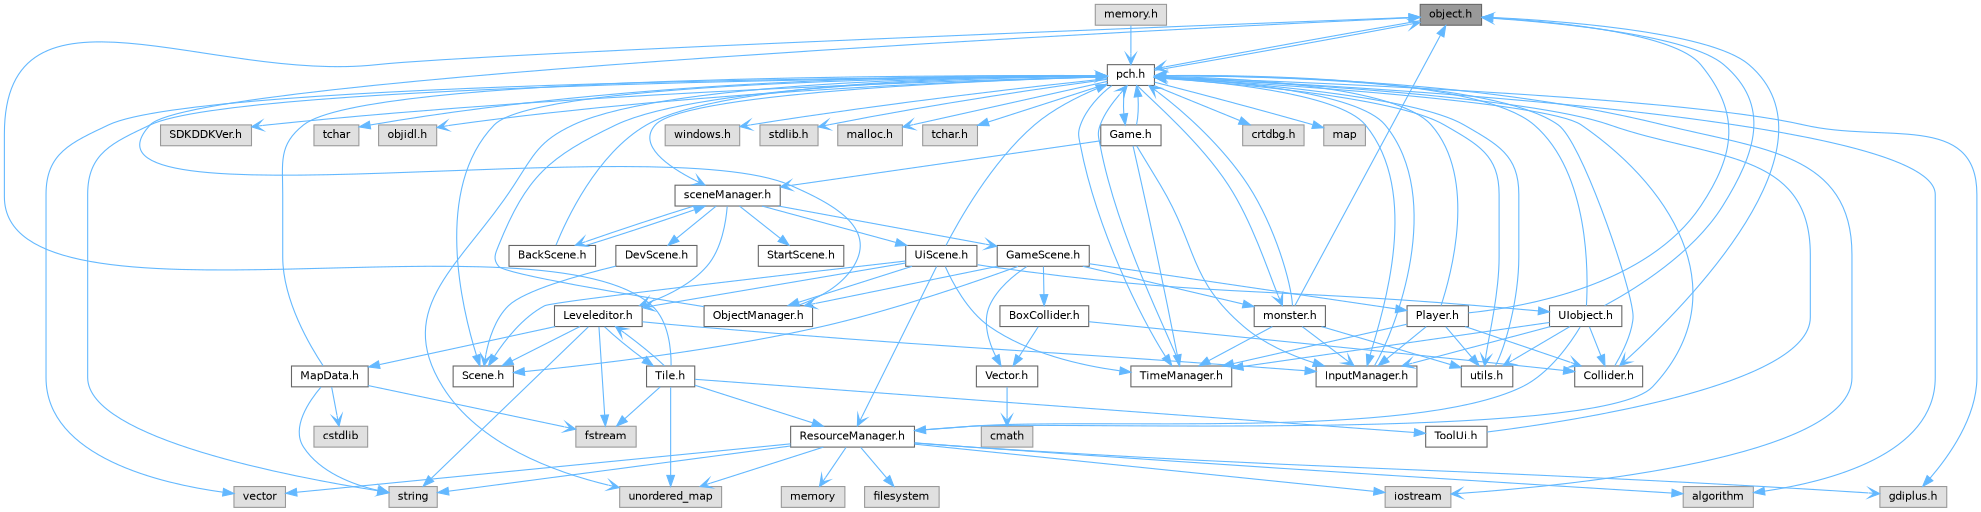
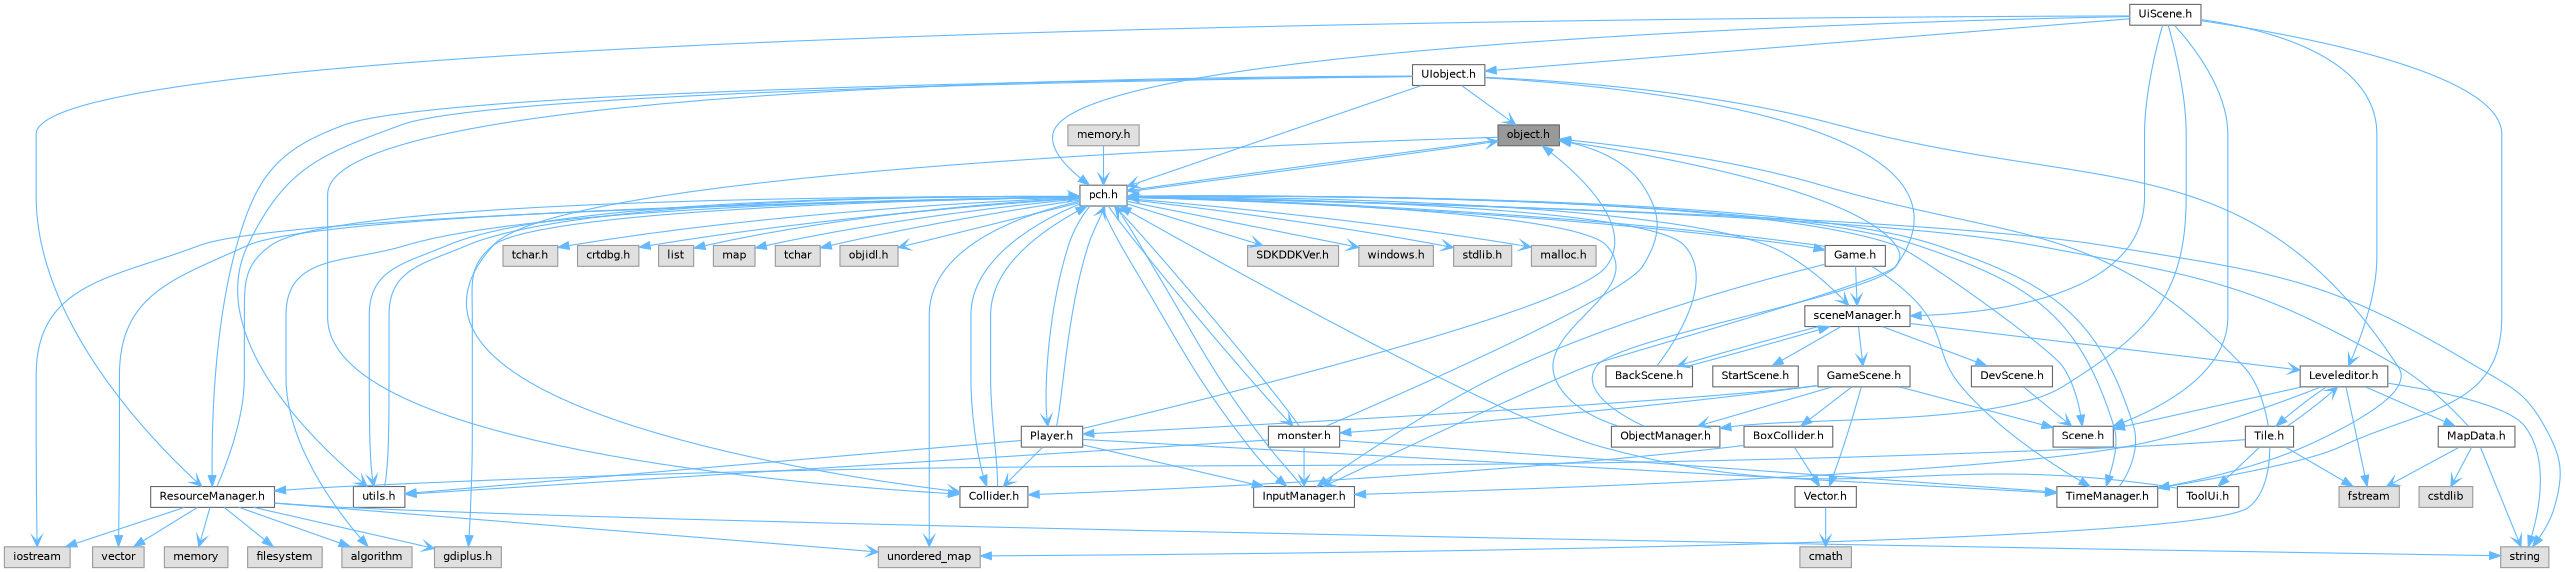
(829, 224) -> (2134, 236)
none -> (676, 256)
none -> (1054, 307)
none -> (971, 314)
